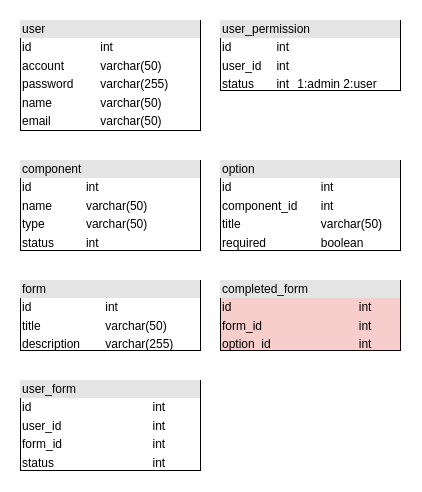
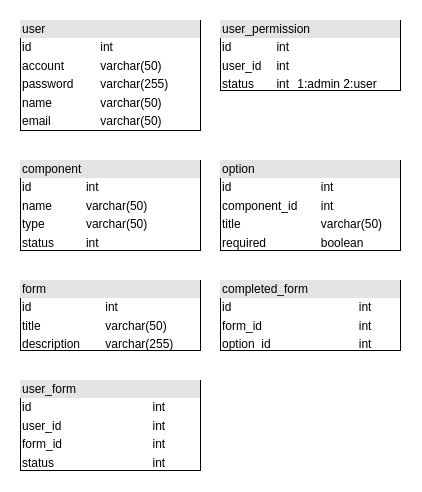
(311, 316) -> (311, 316)
